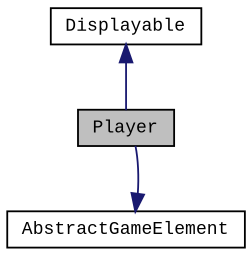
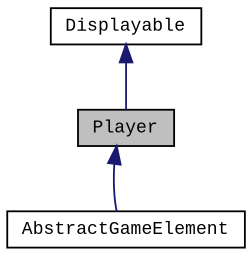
(138, 170) -> (114, 188)
